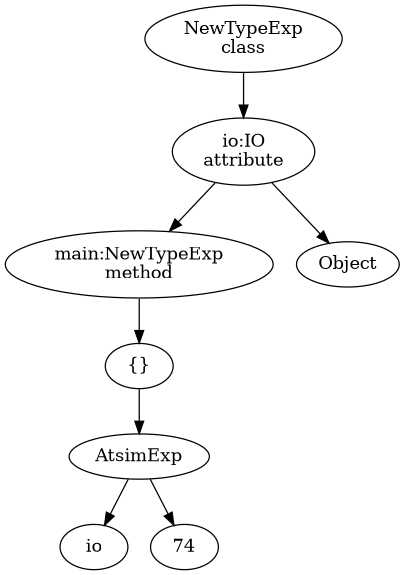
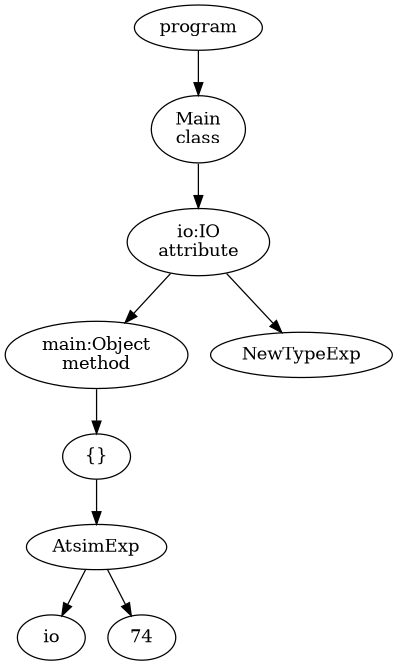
none -> (198, 28)
(244, 39) -> (198, 129)
(139, 264) -> (97, 355)
(348, 264) -> (301, 355)
